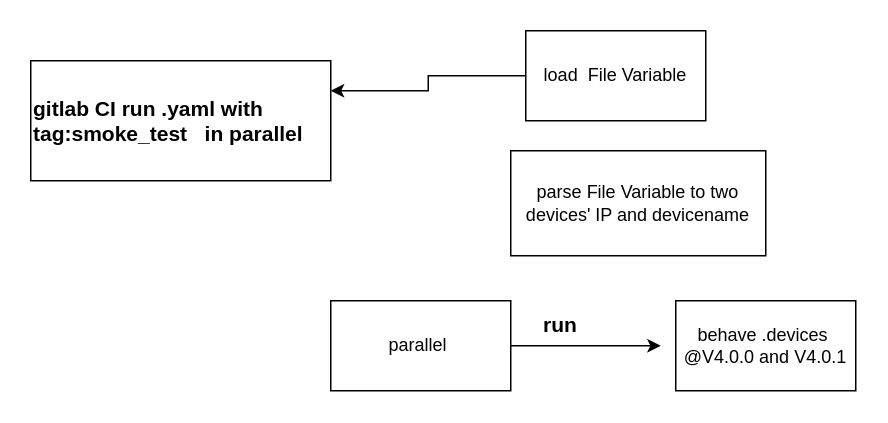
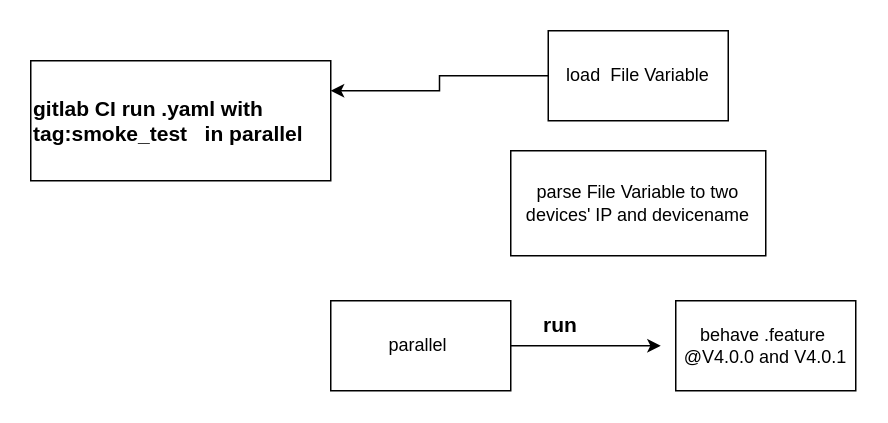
(616, 76) -> (638, 76)
(766, 346) -> (766, 346)
